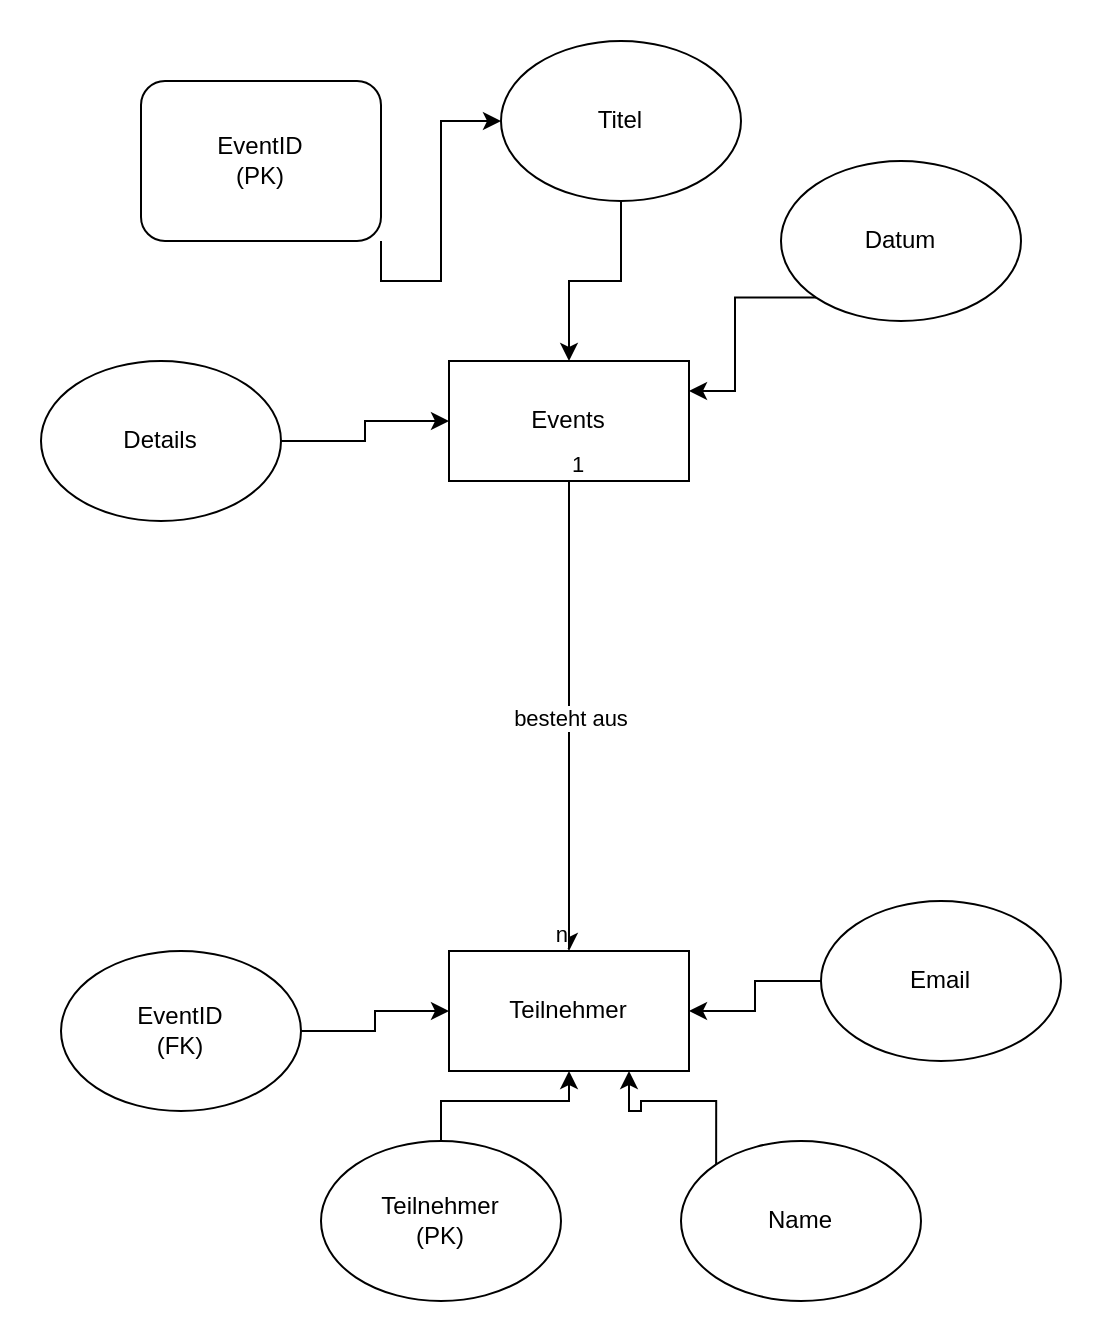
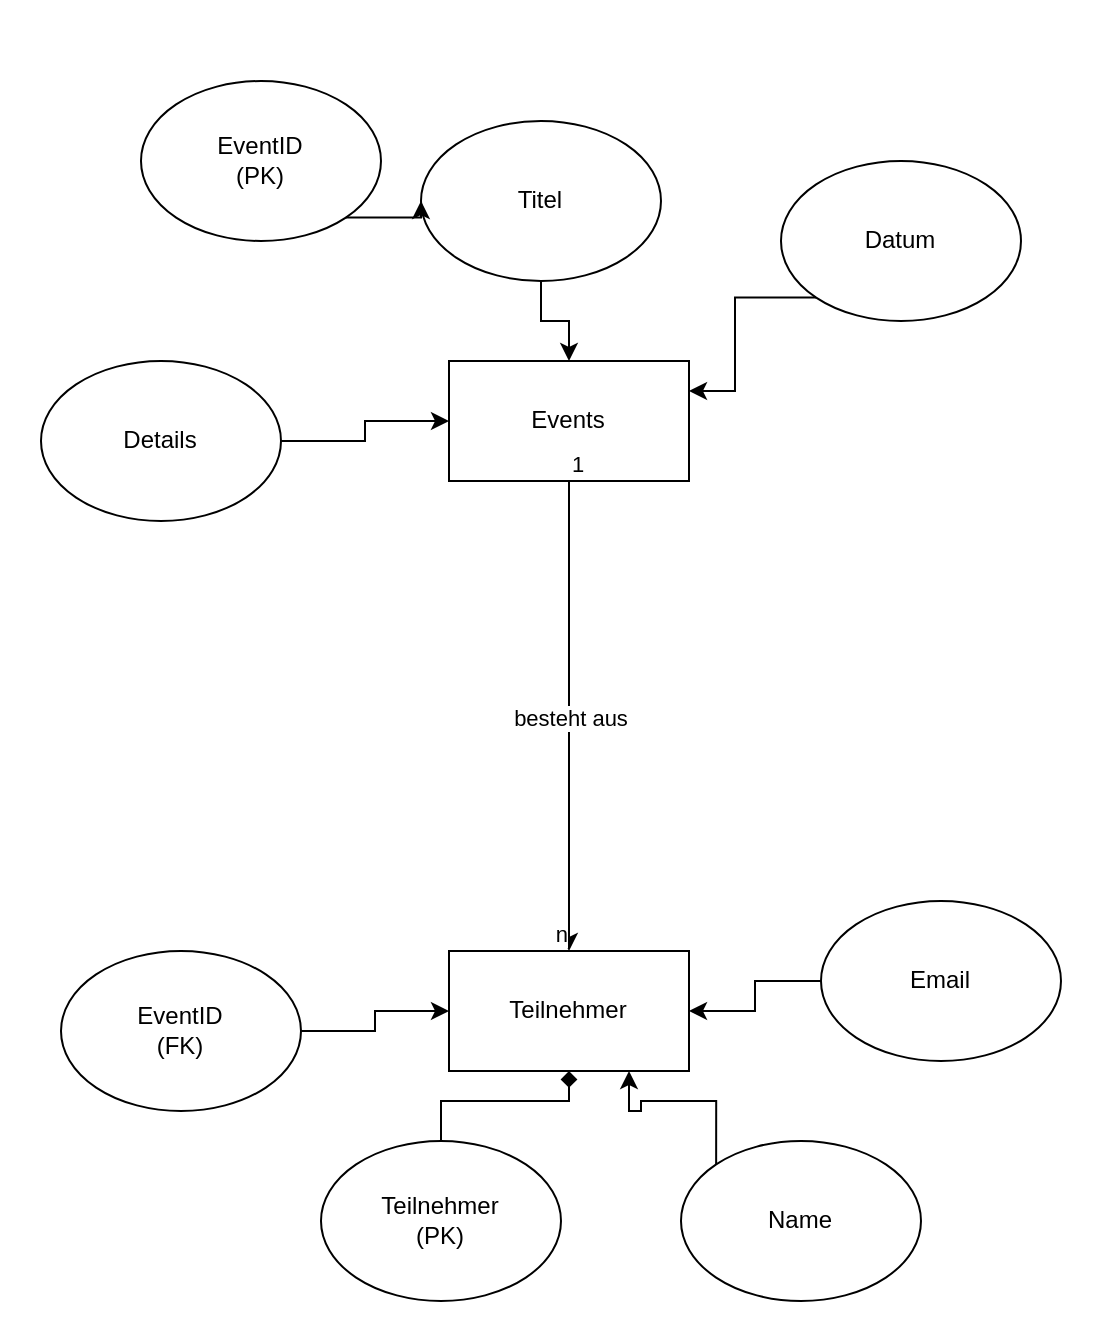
(621, 121) -> (541, 201)
(261, 161) -> (261, 161)
(569, 1086) -> (569, 1087)
